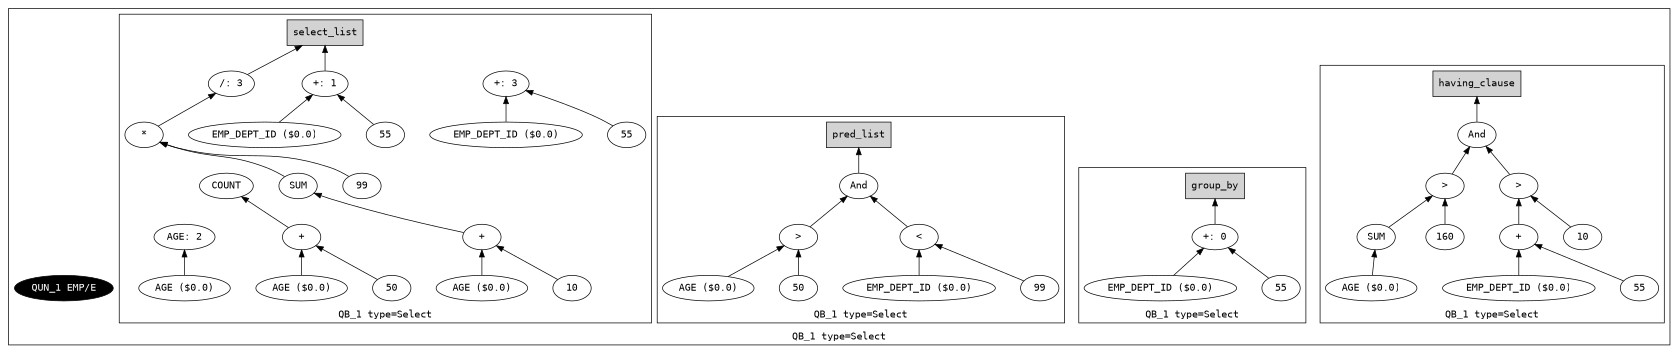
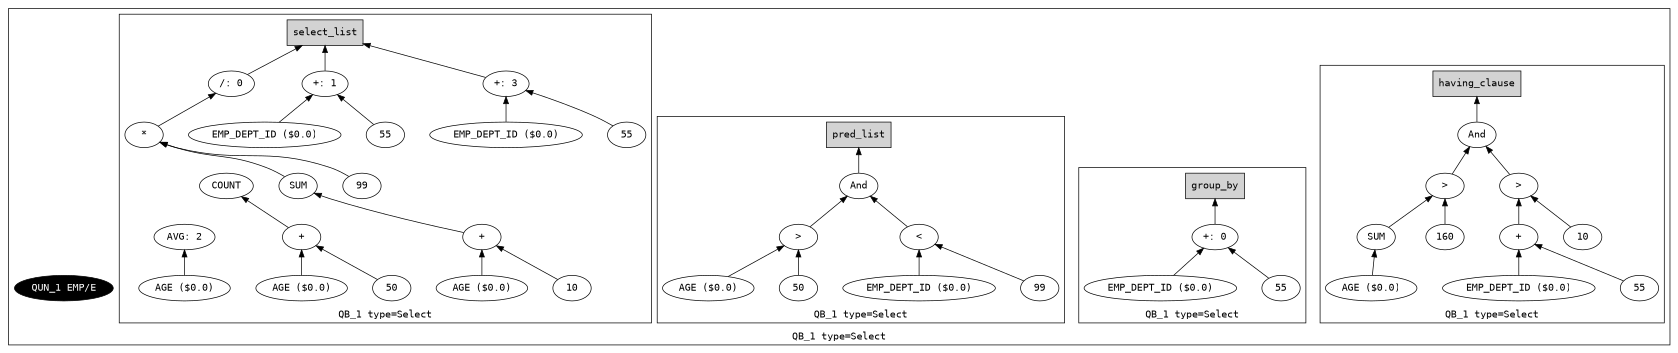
none -> (428, 62)
(231, 84) -> (231, 84)
(185, 237) -> (185, 237)
